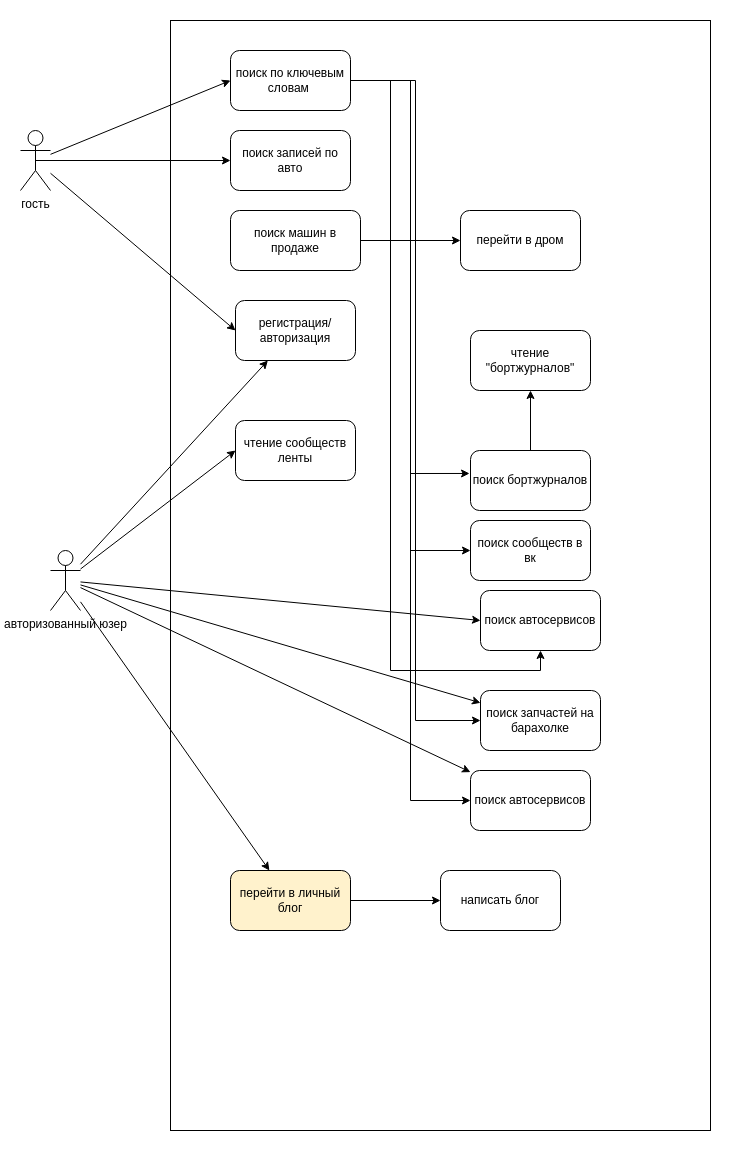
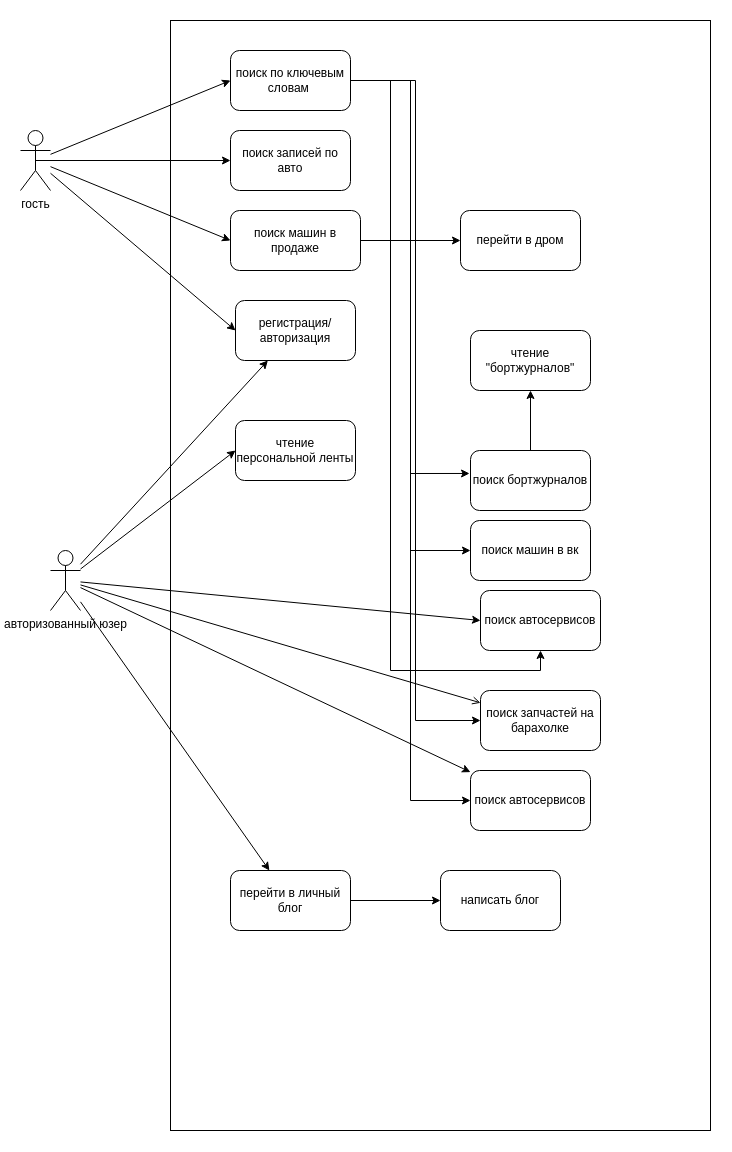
none -> (138, 202)
(296, 451) -> (296, 451)
(531, 551) -> (531, 551)
(472, 700) -> (474, 701)
(291, 901) -> (291, 901)
